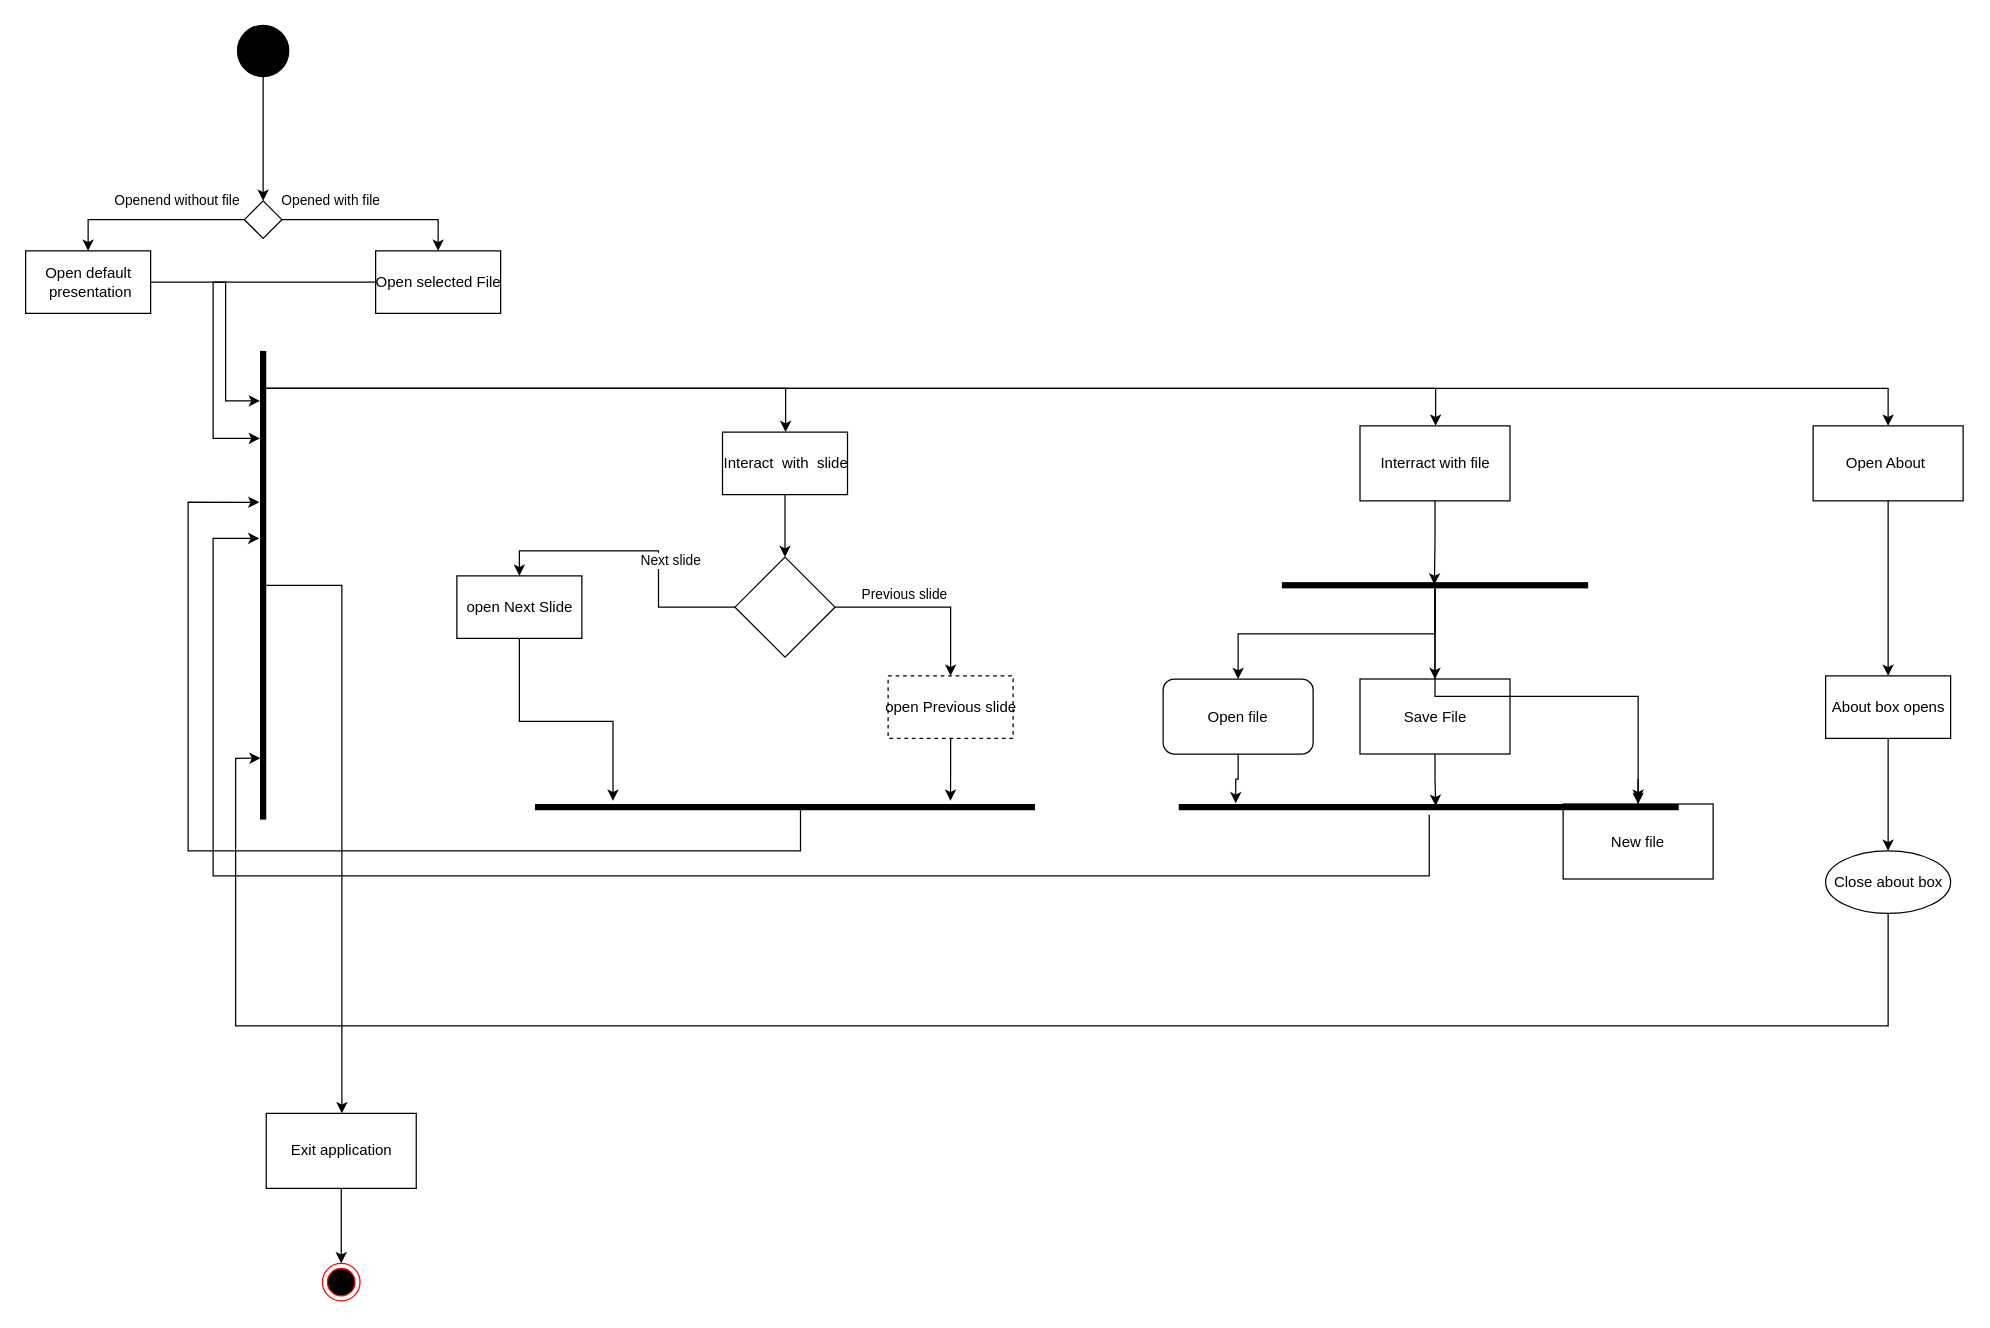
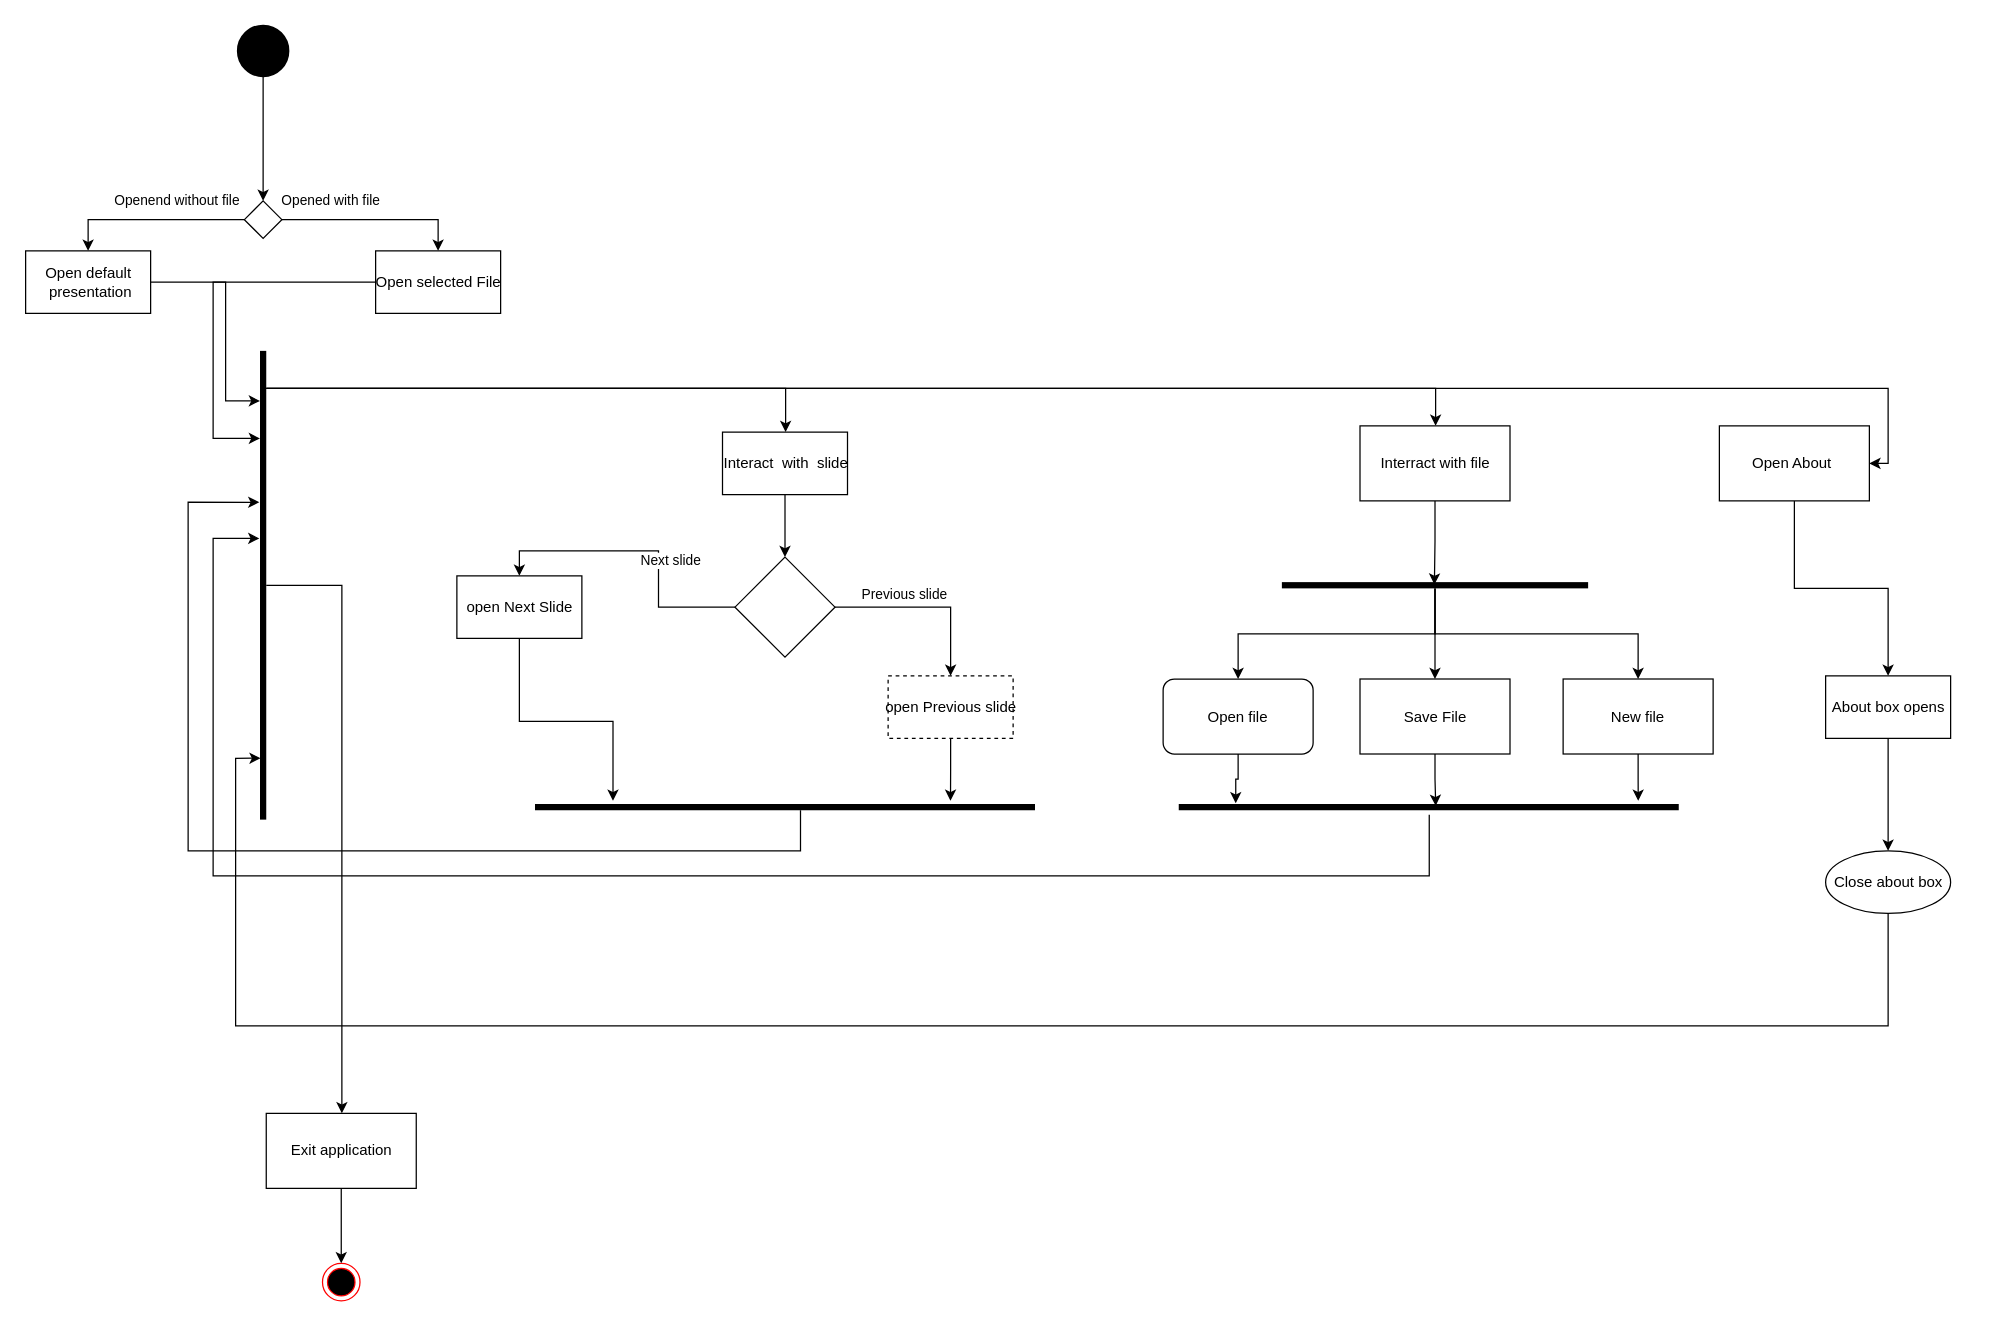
(1888, 463) -> (1794, 463)
(1638, 841) -> (1638, 716)
